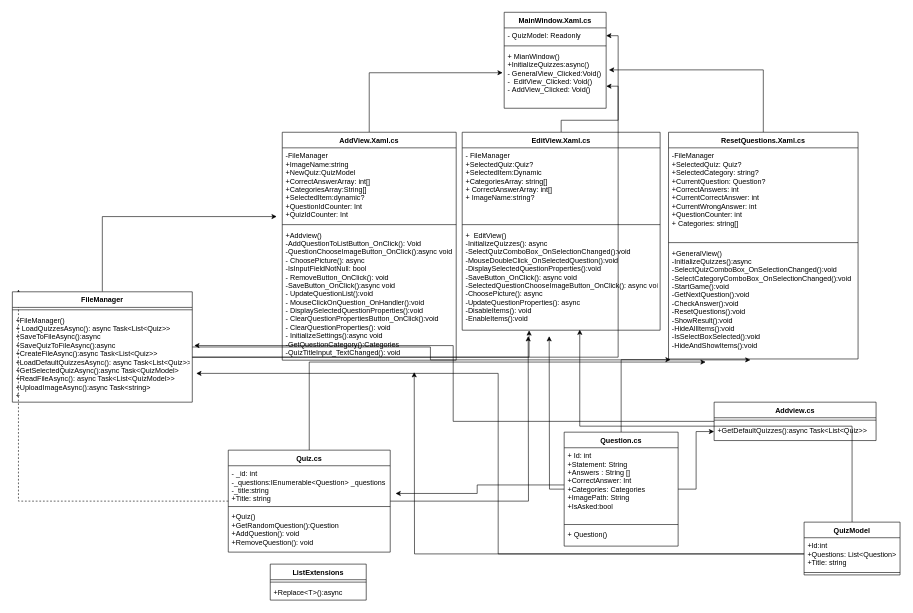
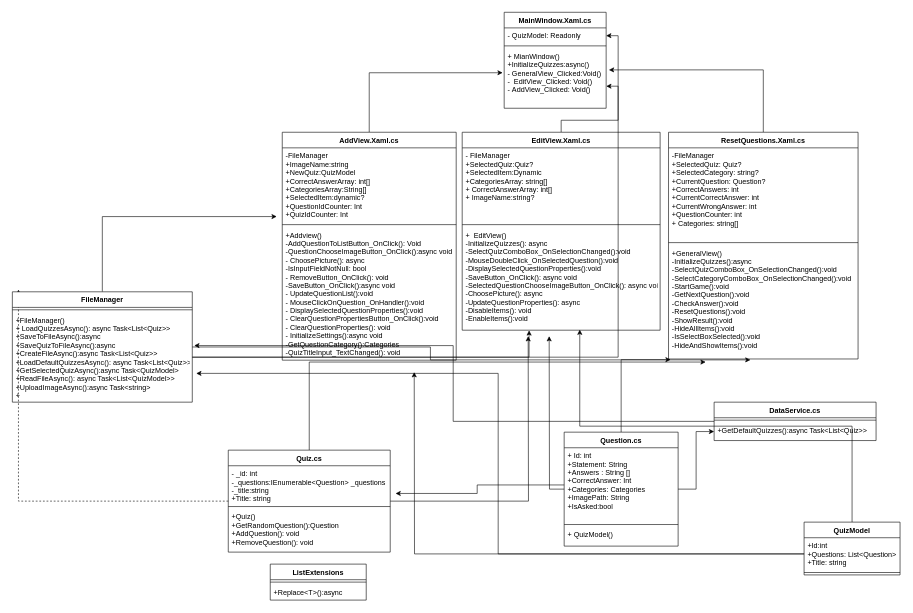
(795, 410) -> (795, 410)
(590, 535) -> (591, 535)
